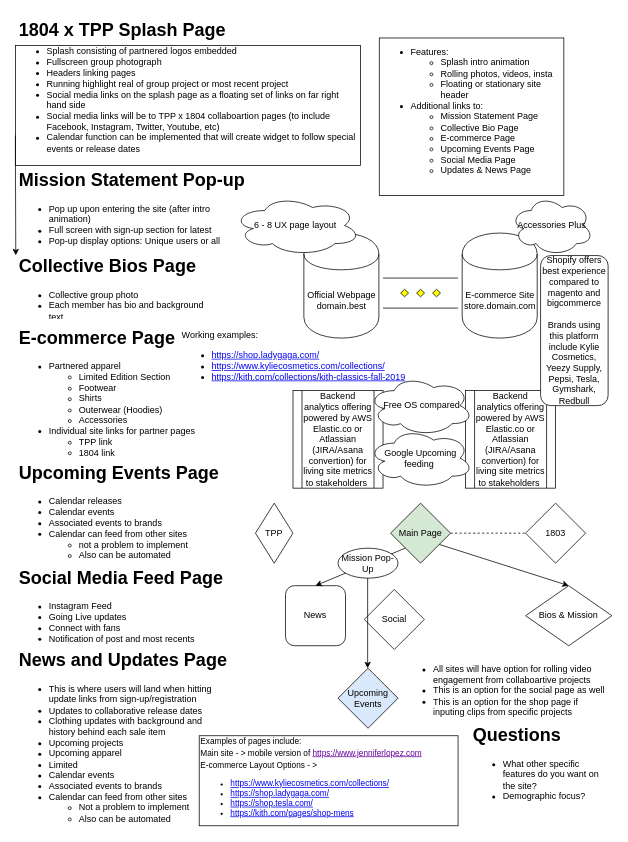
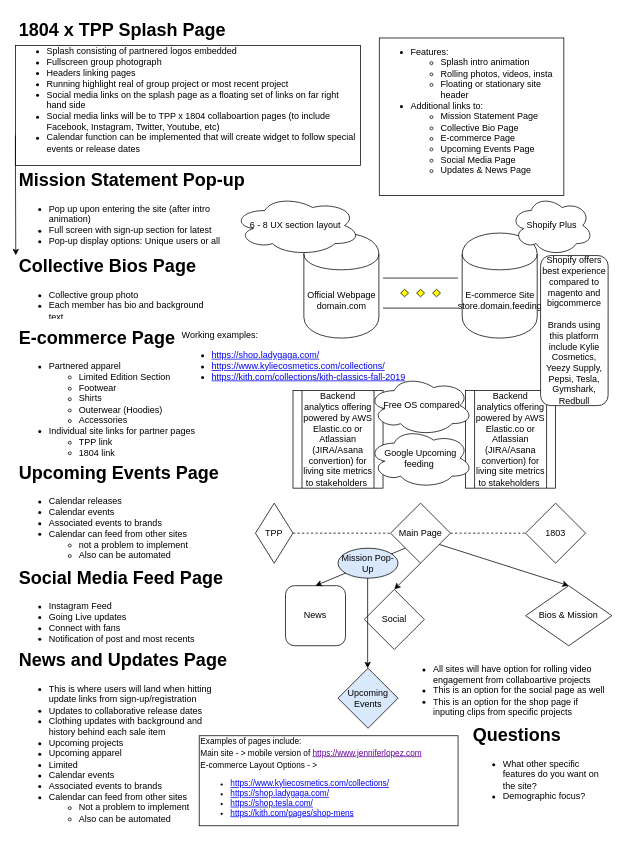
(297, 225) -> (297, 225)
(552, 225) -> (552, 225)
(342, 300) -> (342, 300)
(500, 300) -> (500, 300)
none -> (341, 533)
(420, 533) -> (420, 533)
(368, 563) -> (368, 563)
none -> (409, 574)
